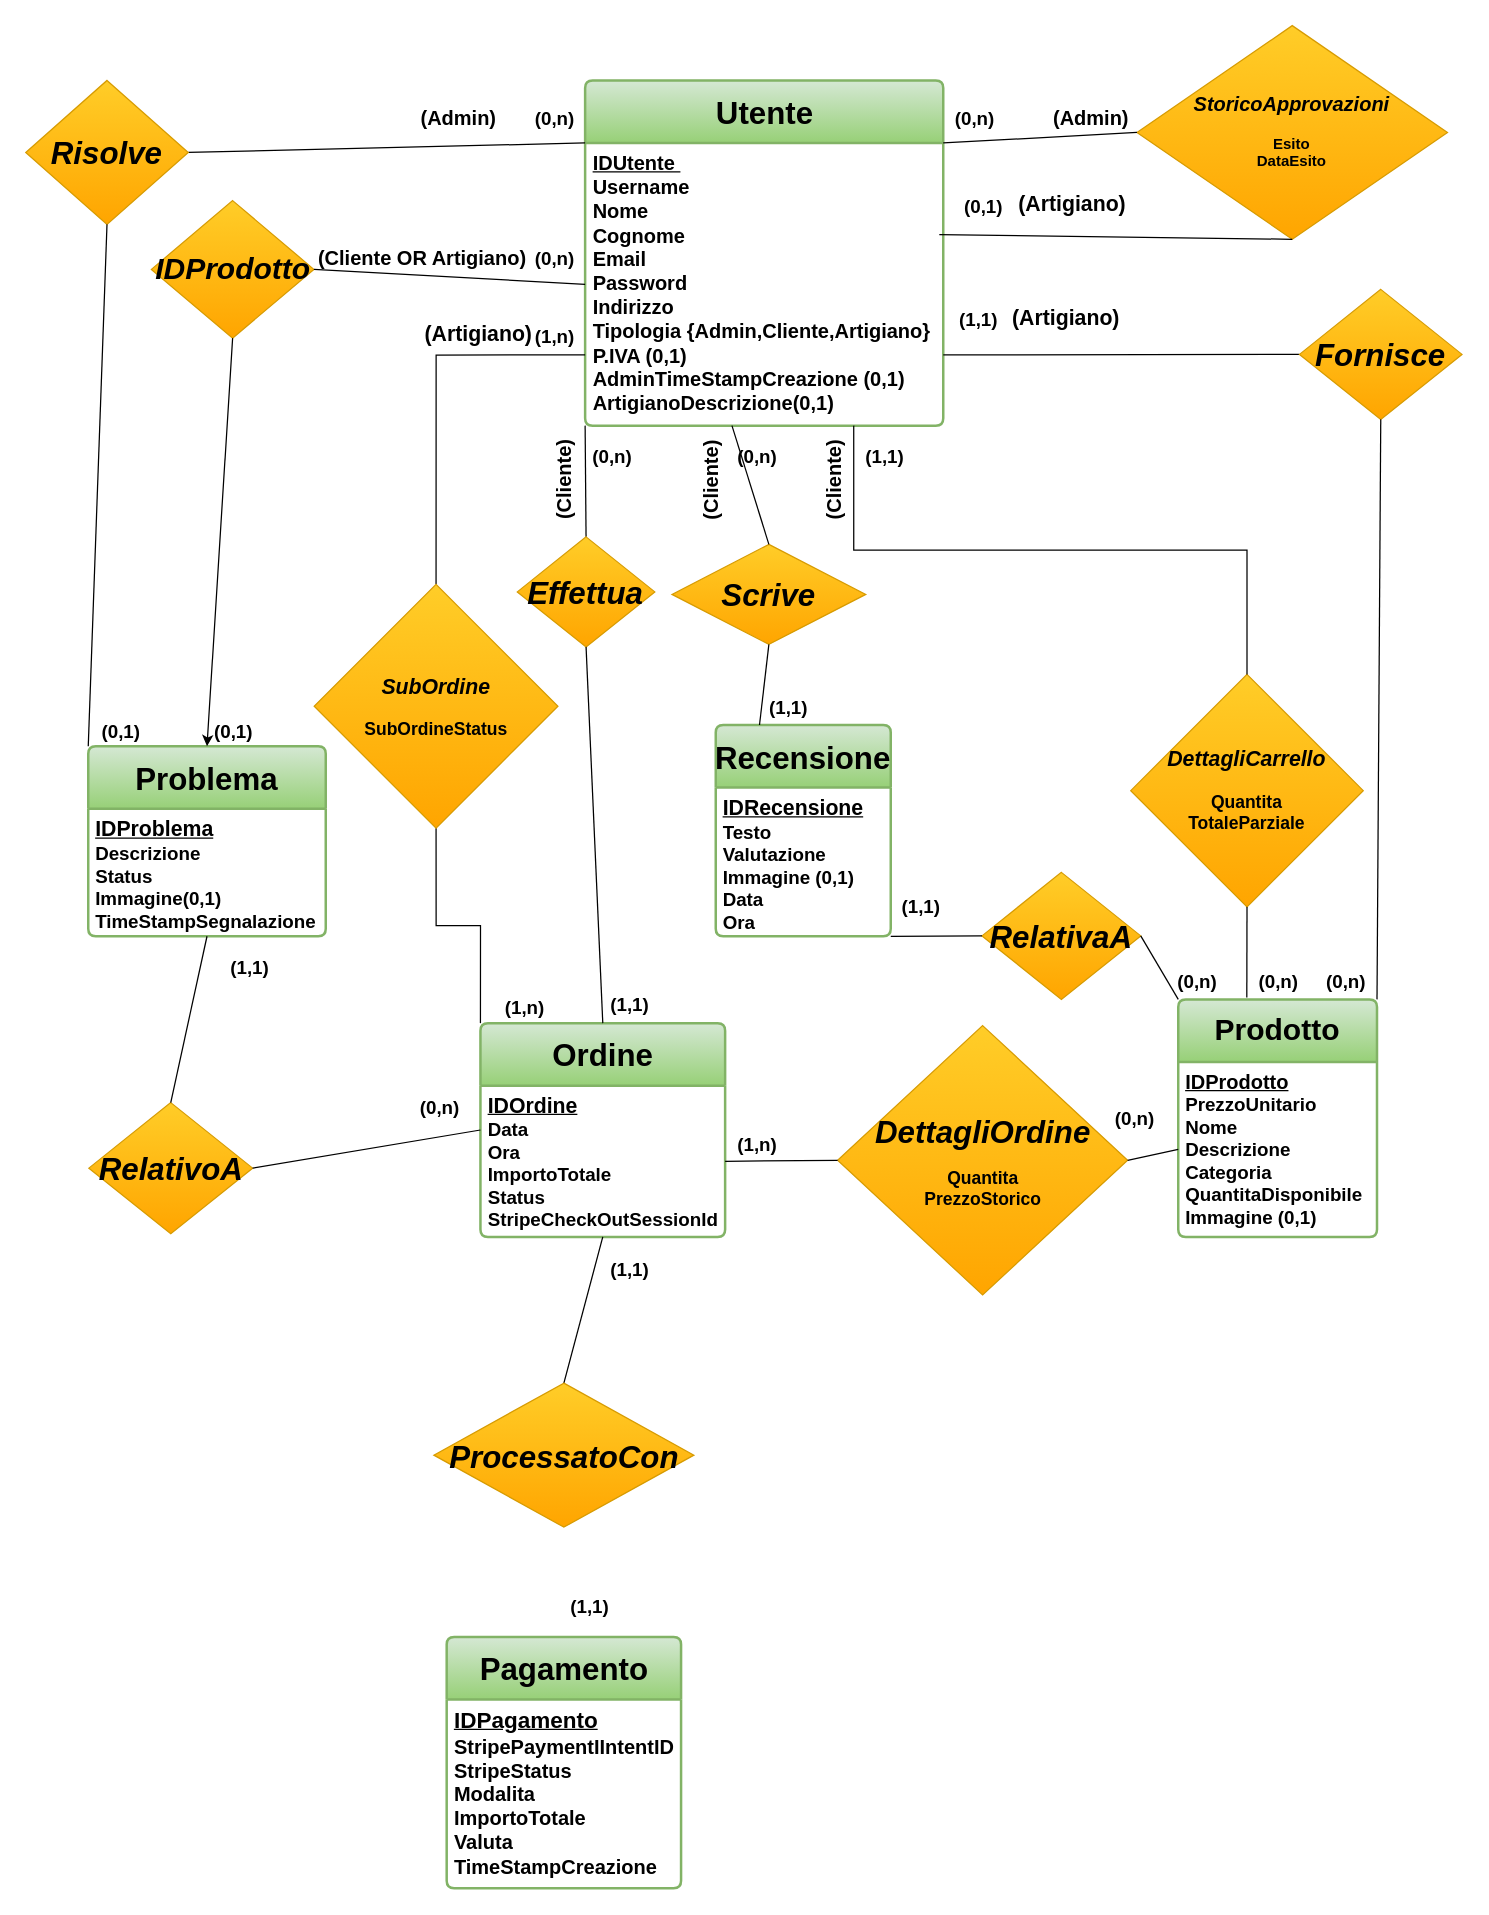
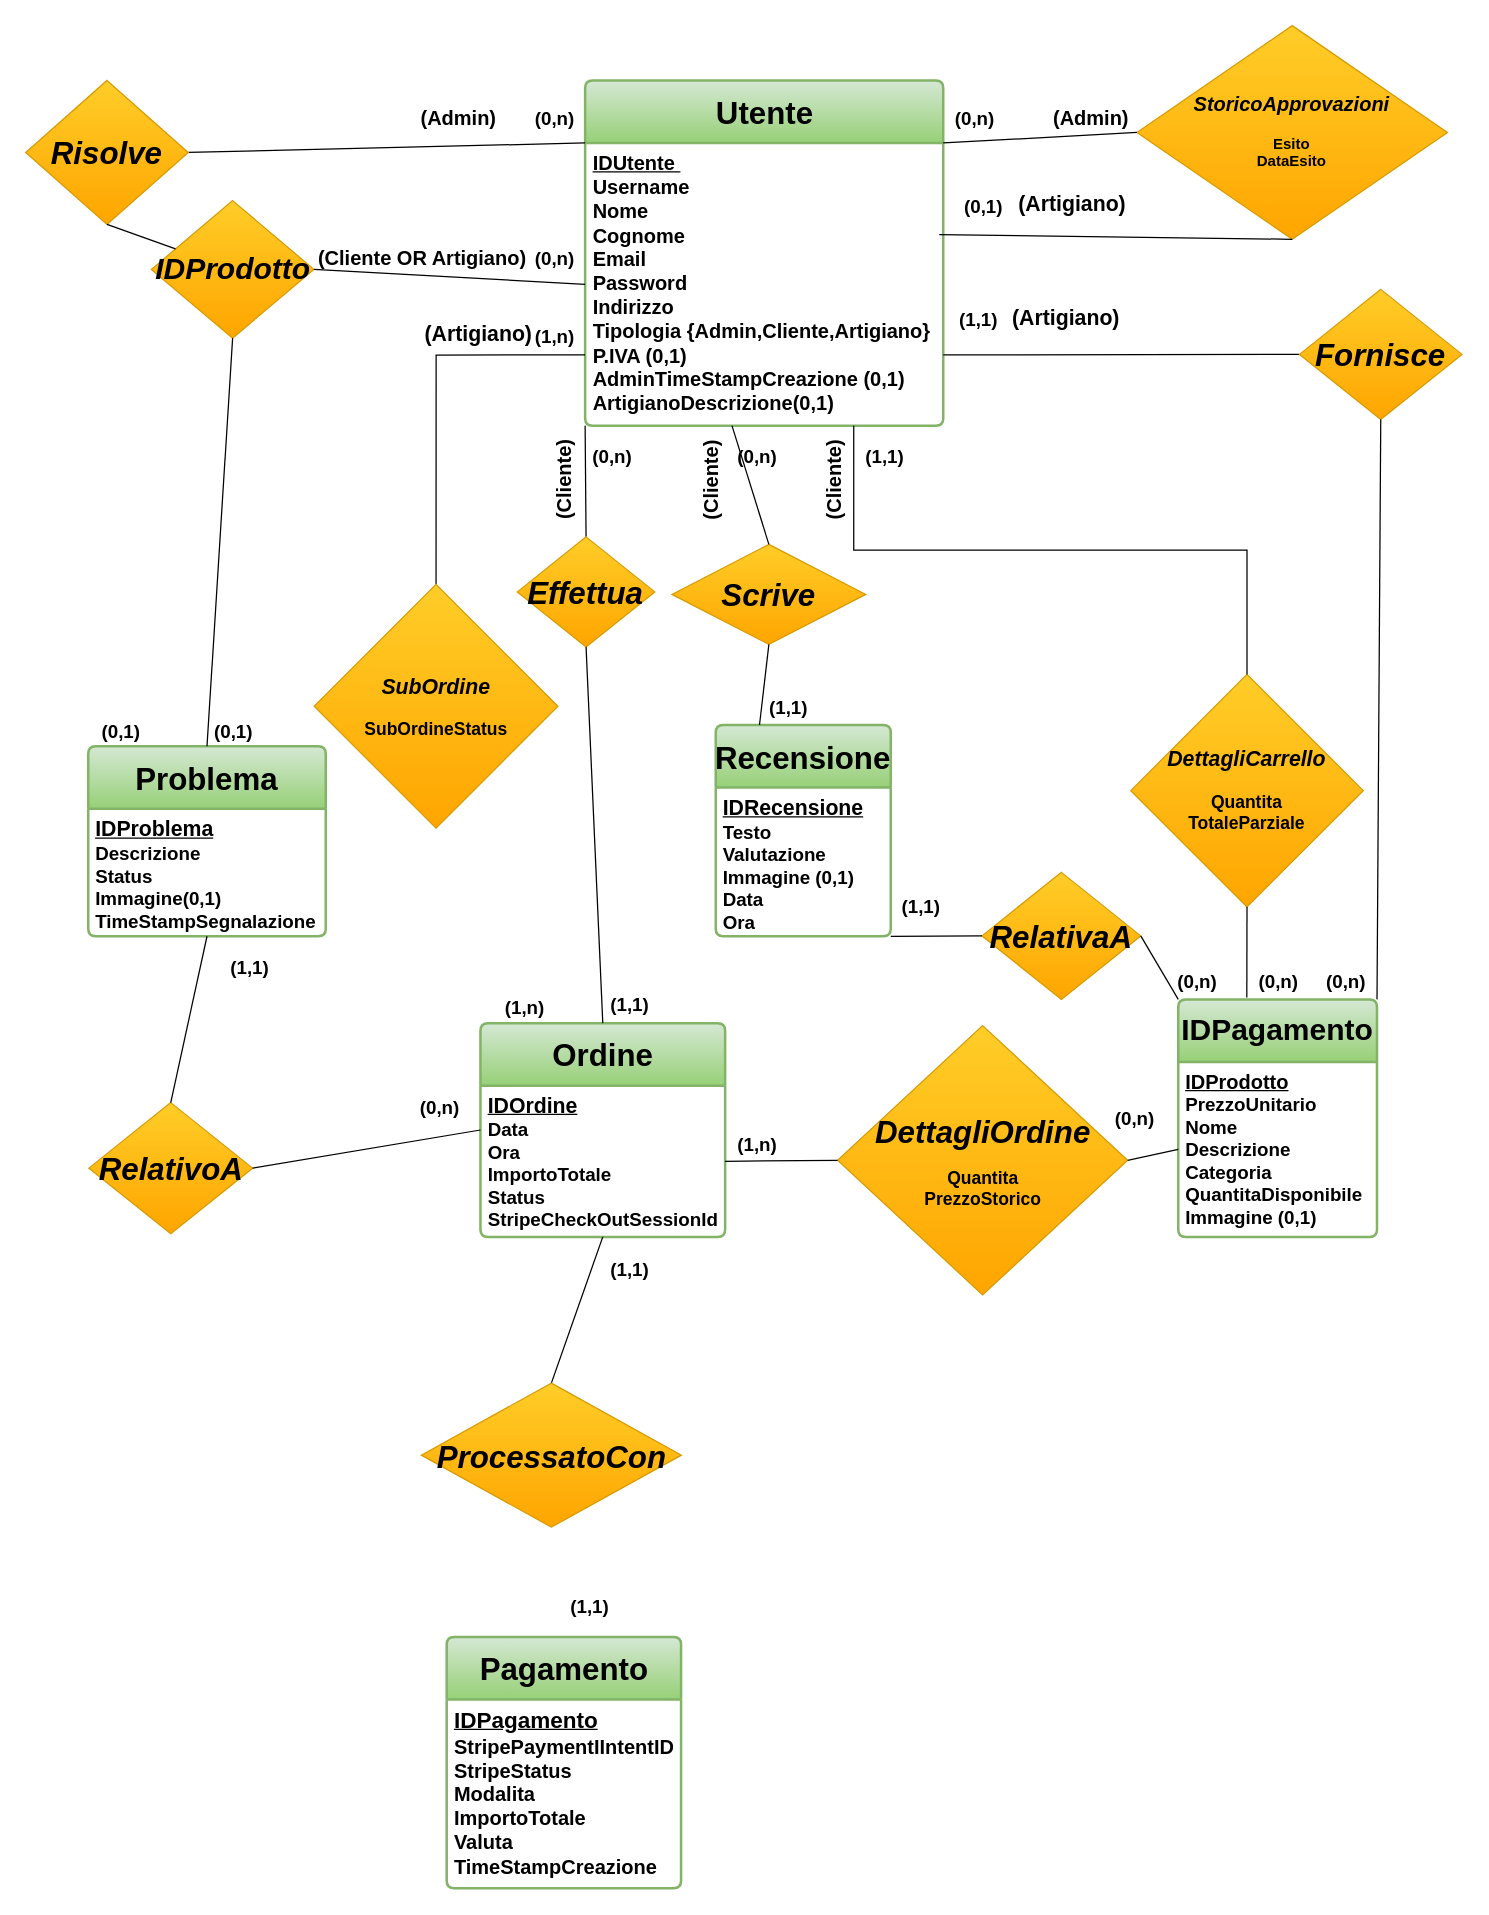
(98, 485) -> (141, 237)
(208, 736) -> (207, 739)
(458, 926) -> none
(1278, 1031) -> (1278, 1031)
(564, 1455) -> (551, 1455)
